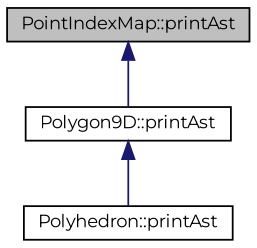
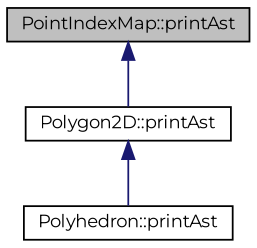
(128, 124) -> (128, 124)
